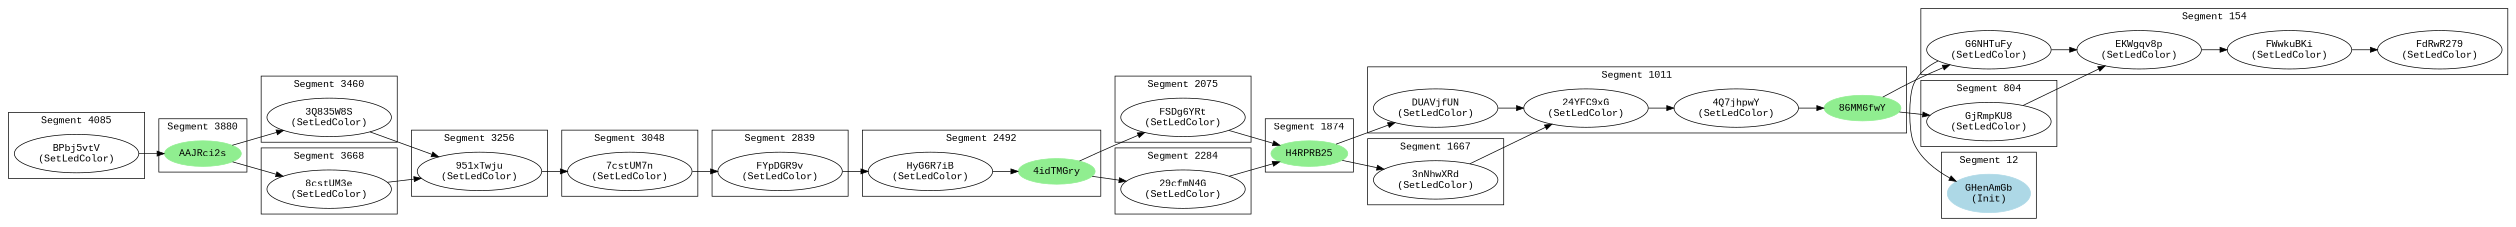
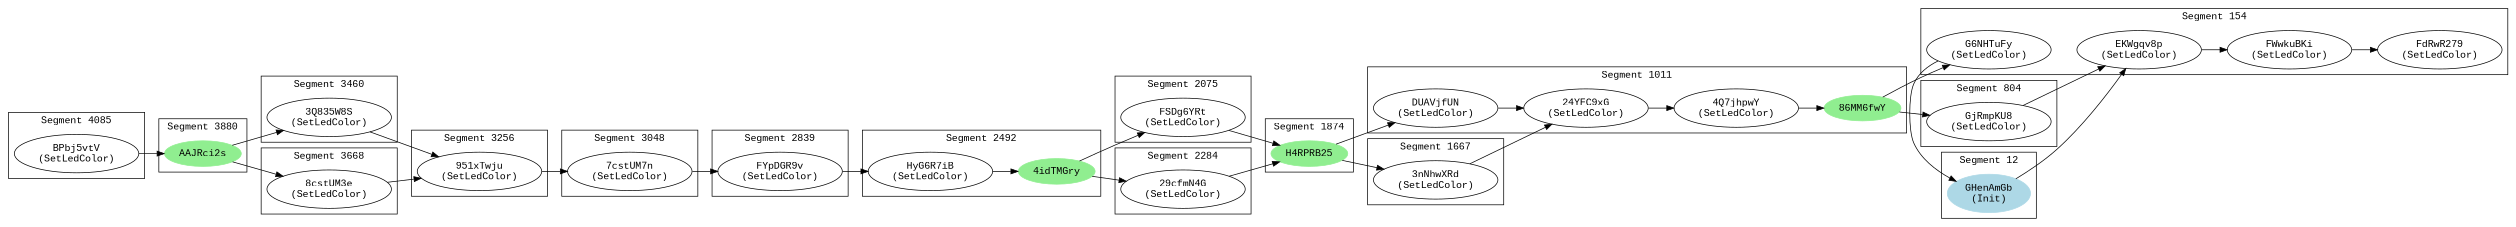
(2061, 50) -> (2074, 132)
